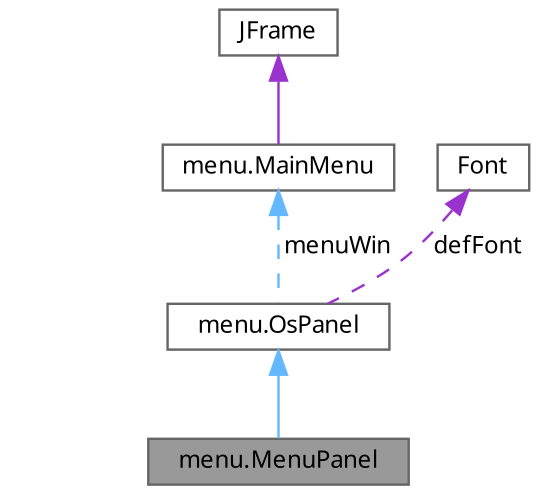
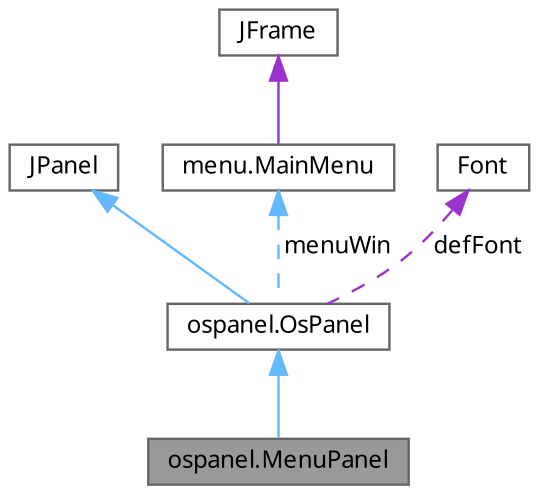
none -> (64, 168)
(278, 327) -> (278, 327)
(278, 462) -> (278, 462)
